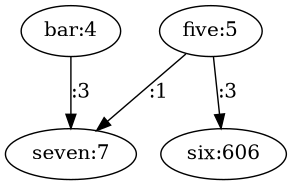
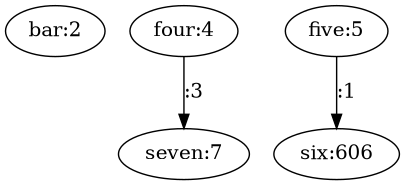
none -> (55, 31)
(71, 31) -> (184, 31)
(147, 88) -> none
(228, 93) -> (347, 93)
